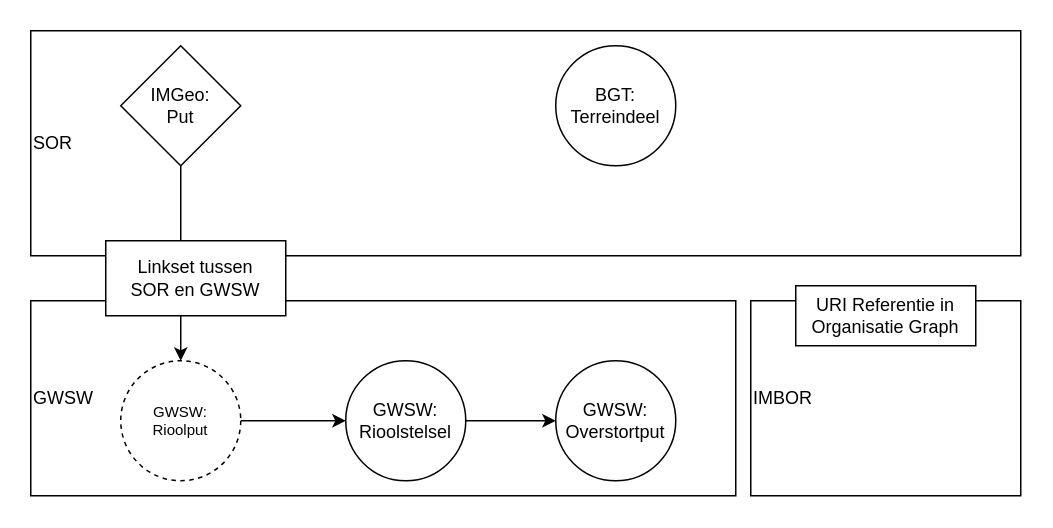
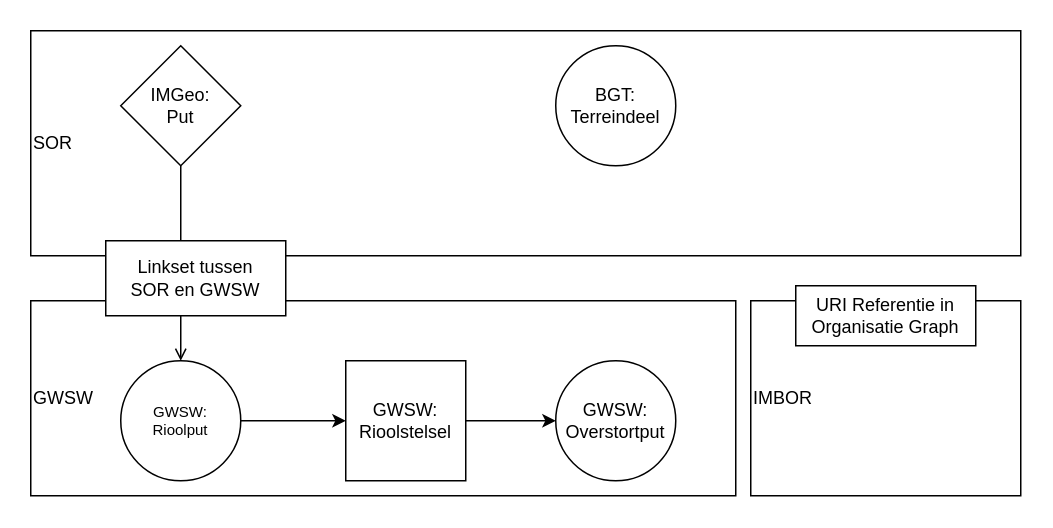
(181, 349) -> (181, 351)
(181, 421) -> (181, 421)
(406, 421) -> (406, 421)
